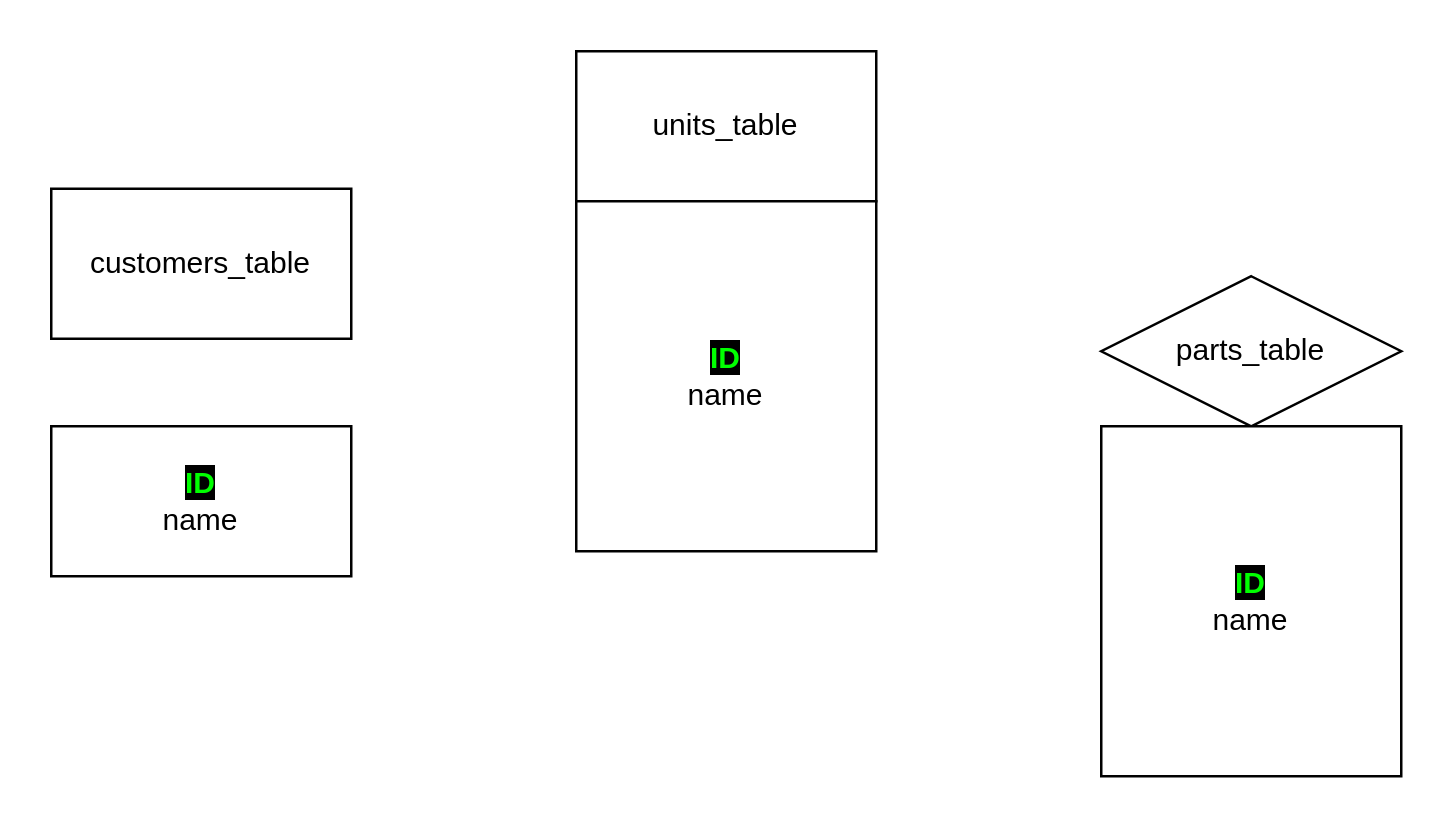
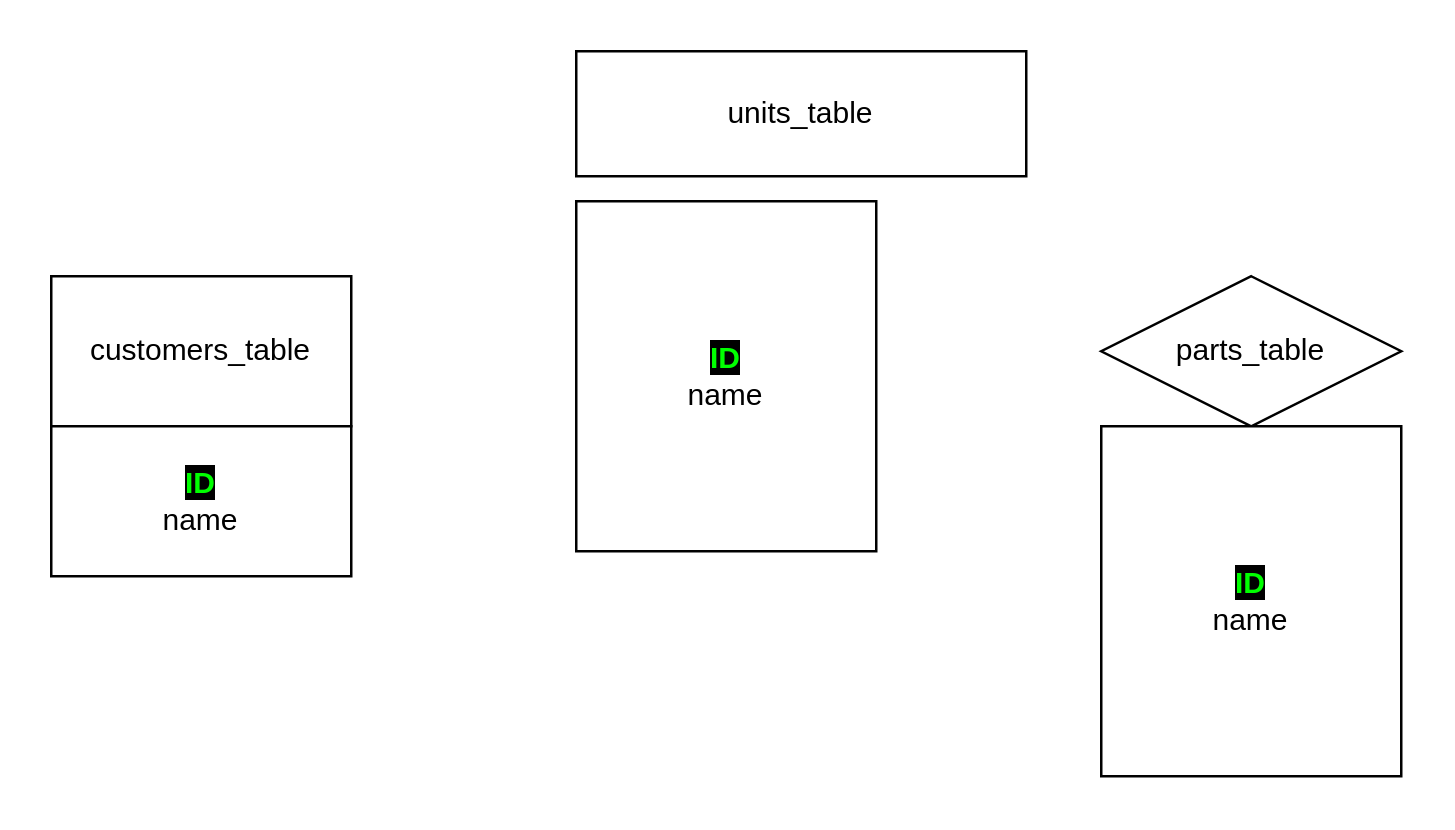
(726, 126) -> (801, 114)
(201, 264) -> (201, 351)
